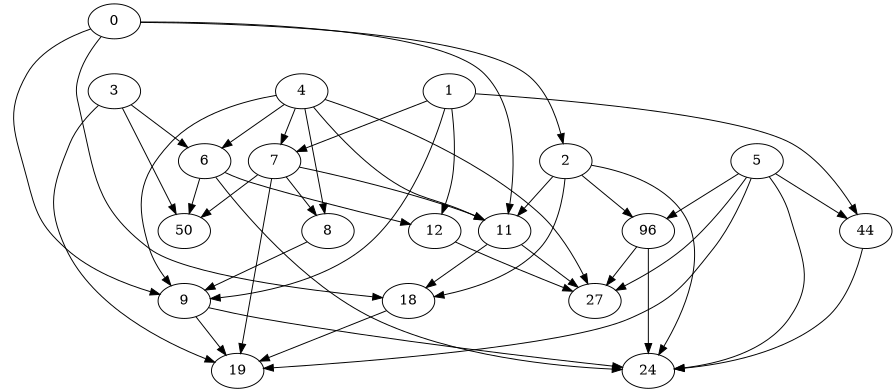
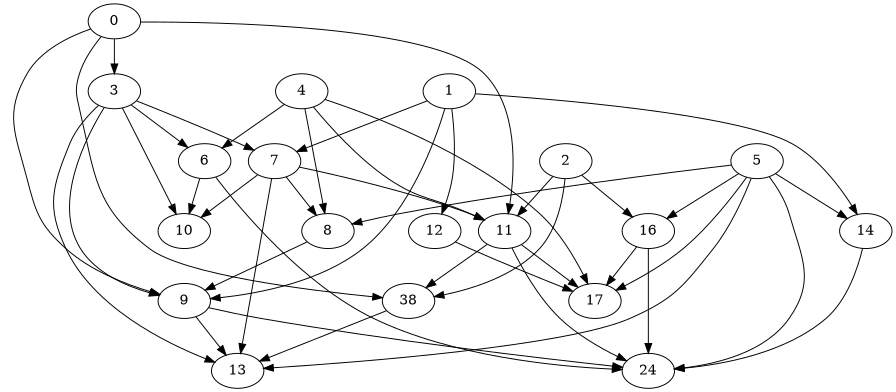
(440, 45) -> (114, 52)
(290, 122) -> (191, 123)
(161, 154) -> (71, 217)
none -> (555, 188)
(312, 200) -> none
(691, 229) -> (554, 313)
(184, 231) -> (184, 231)
(648, 231) -> (648, 231)
(866, 231) -> (866, 231)
(409, 301) -> (409, 301)
(595, 301) -> (595, 301)
(238, 371) -> (238, 371)
